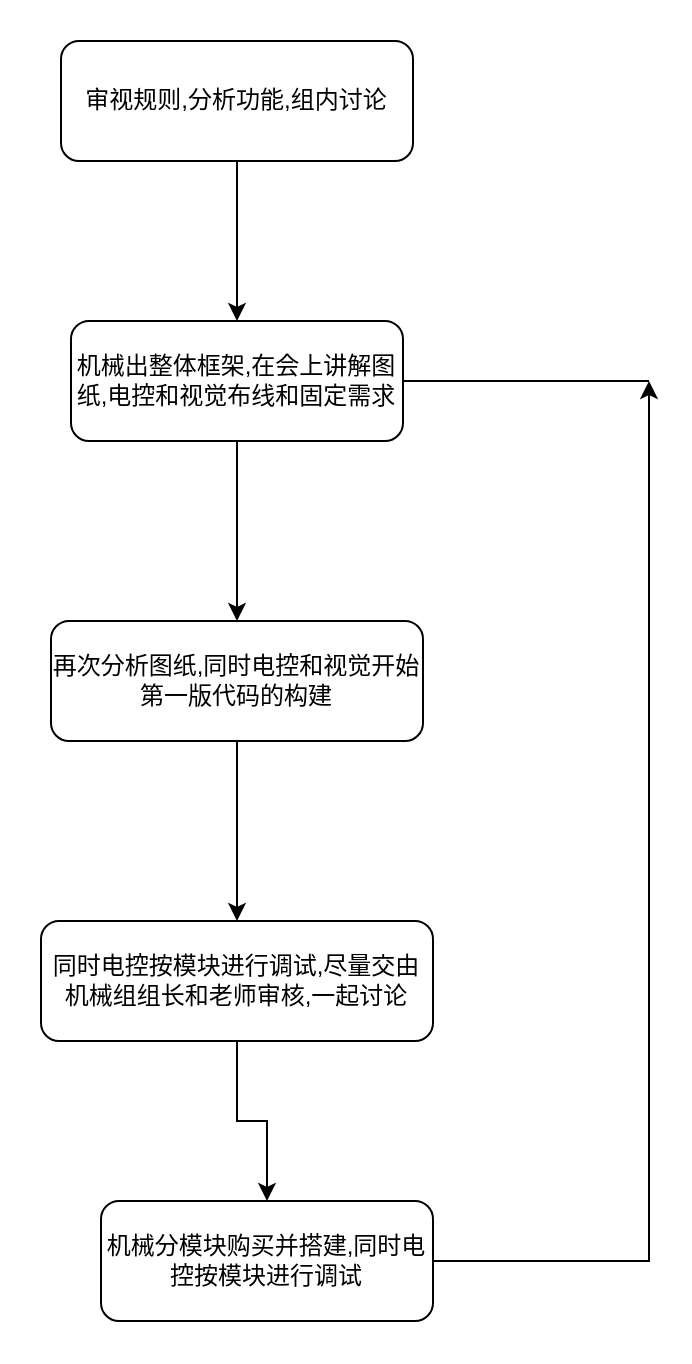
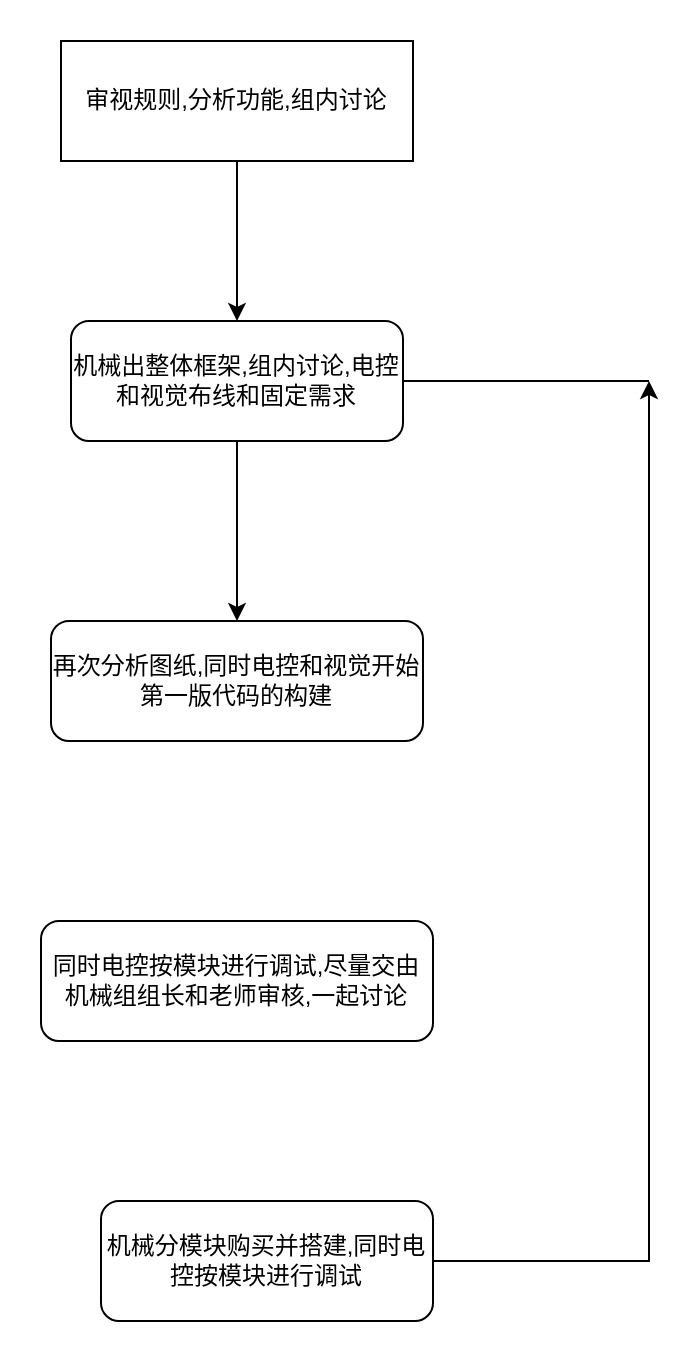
(237, 101) -> (237, 101)
(237, 381) -> (237, 381)
(237, 824) -> none
(245, 1121) -> none
